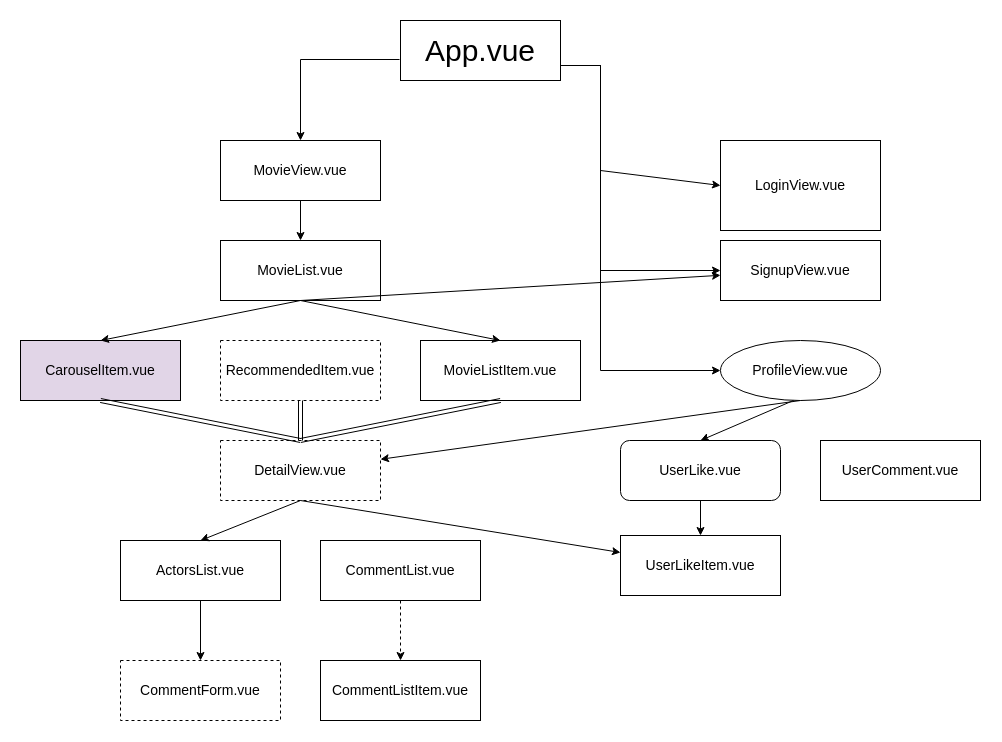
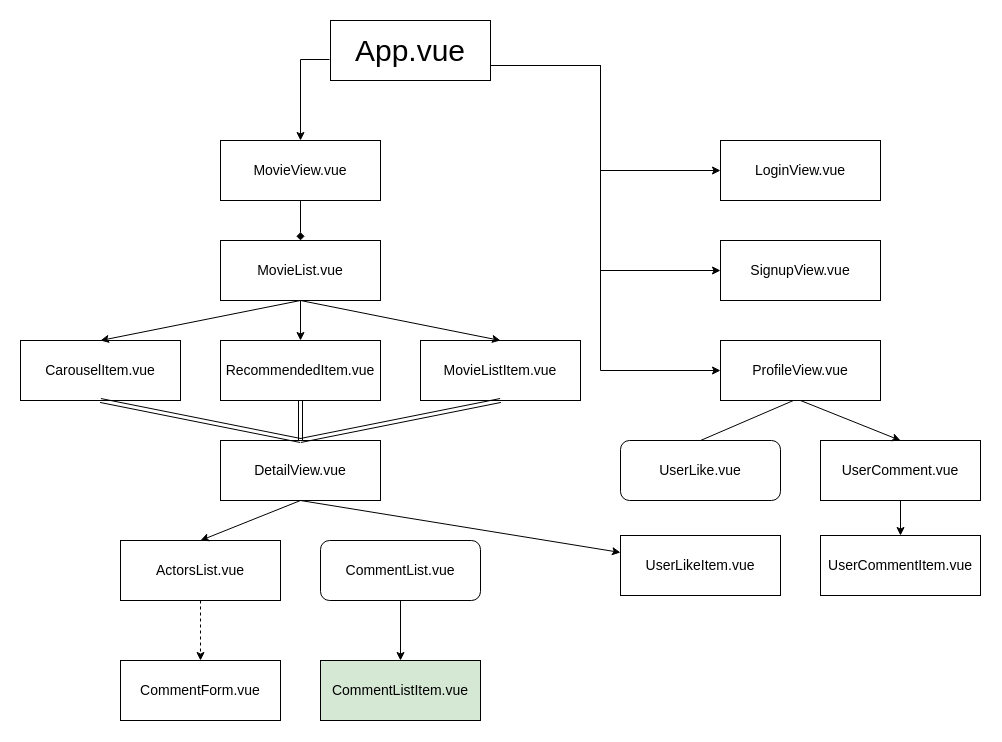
(481, 51) -> (411, 51)
(801, 186) -> (801, 171)
(301, 232) -> (301, 232)
(510, 288) -> (301, 318)
(101, 371) -> (101, 371)
(301, 371) -> (301, 371)
(801, 371) -> (801, 371)
(585, 431) -> (847, 419)
(708, 437) -> (705, 439)
(301, 471) -> (301, 471)
(701, 515) -> none
none -> (901, 515)
none -> (901, 566)
(401, 571) -> (401, 571)
(201, 628) -> (201, 628)
(401, 628) -> (401, 628)
(201, 691) -> (201, 691)
(401, 691) -> (401, 691)
